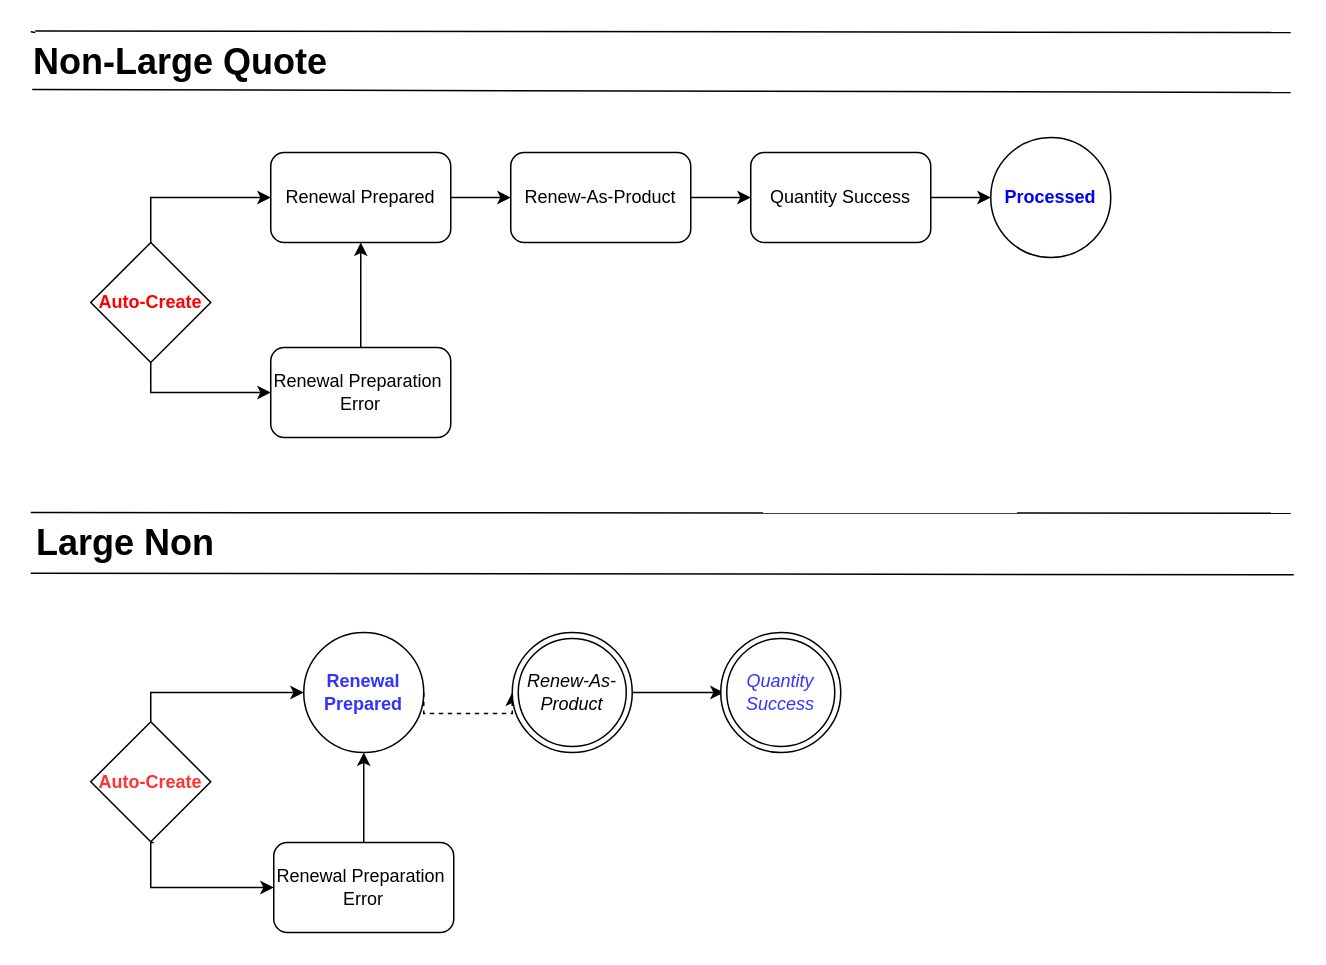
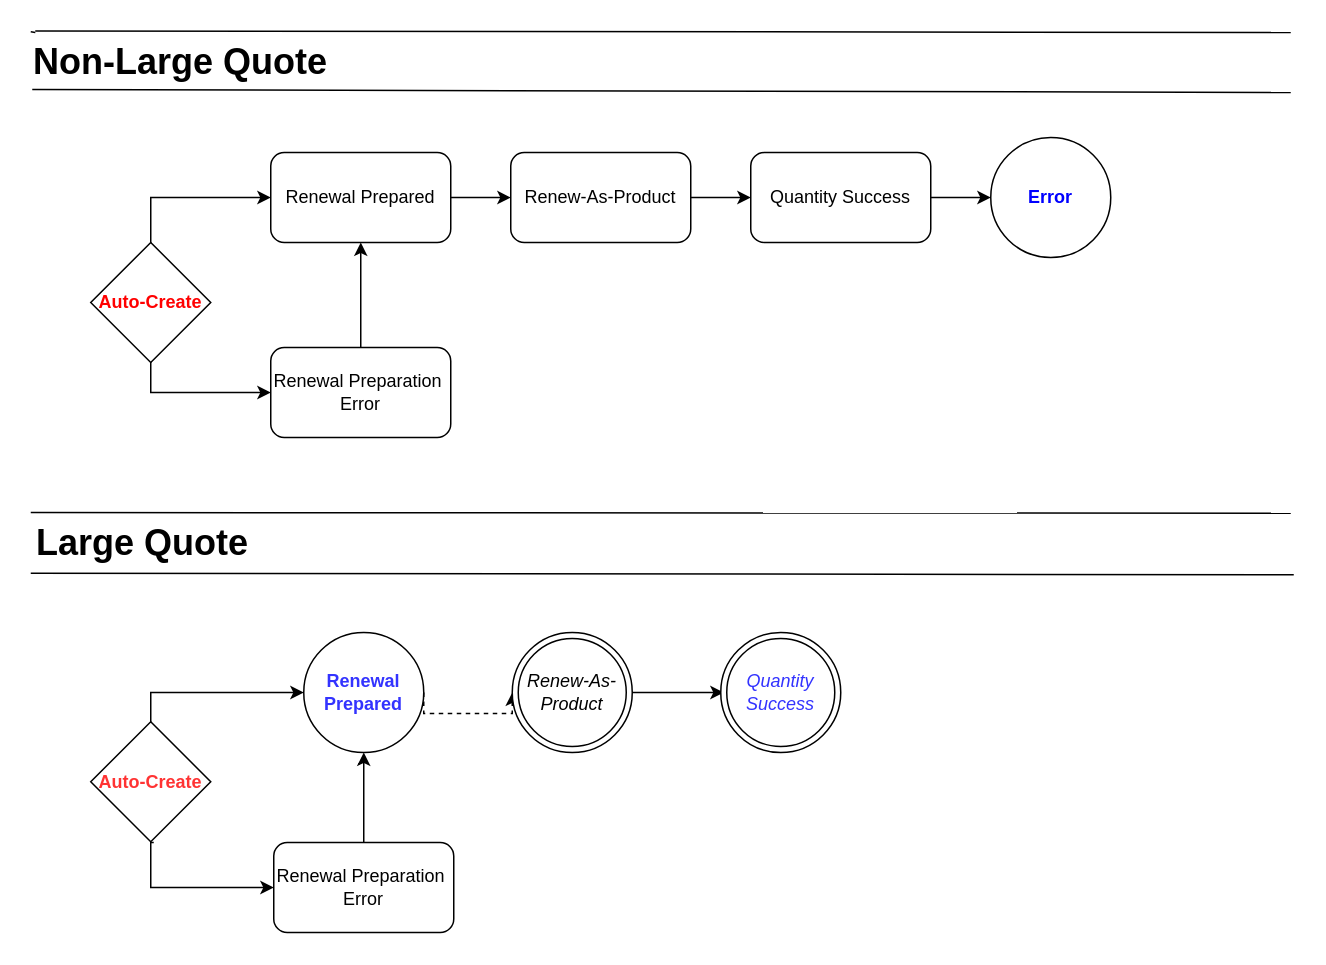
(1051, 197) -> (1051, 197)
(80, 544) -> (90, 544)
